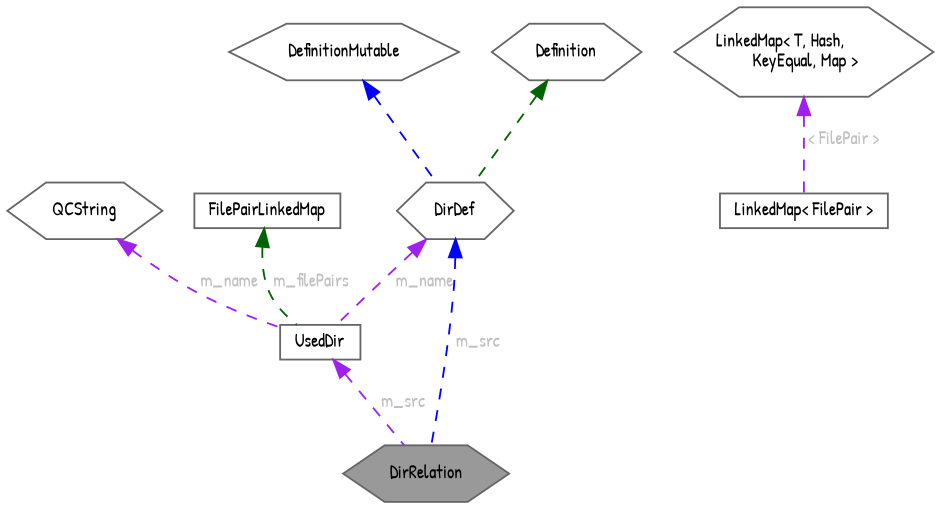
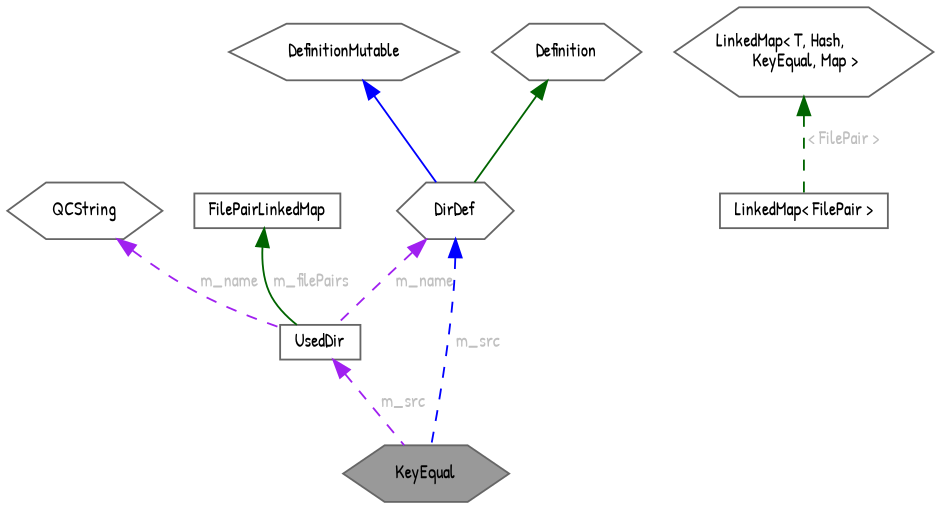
(405, 139) -> (405, 139)
(505, 139) -> (505, 139)
(804, 154) -> (804, 154)
(269, 291) -> (269, 291)
(426, 474) -> (426, 474)
